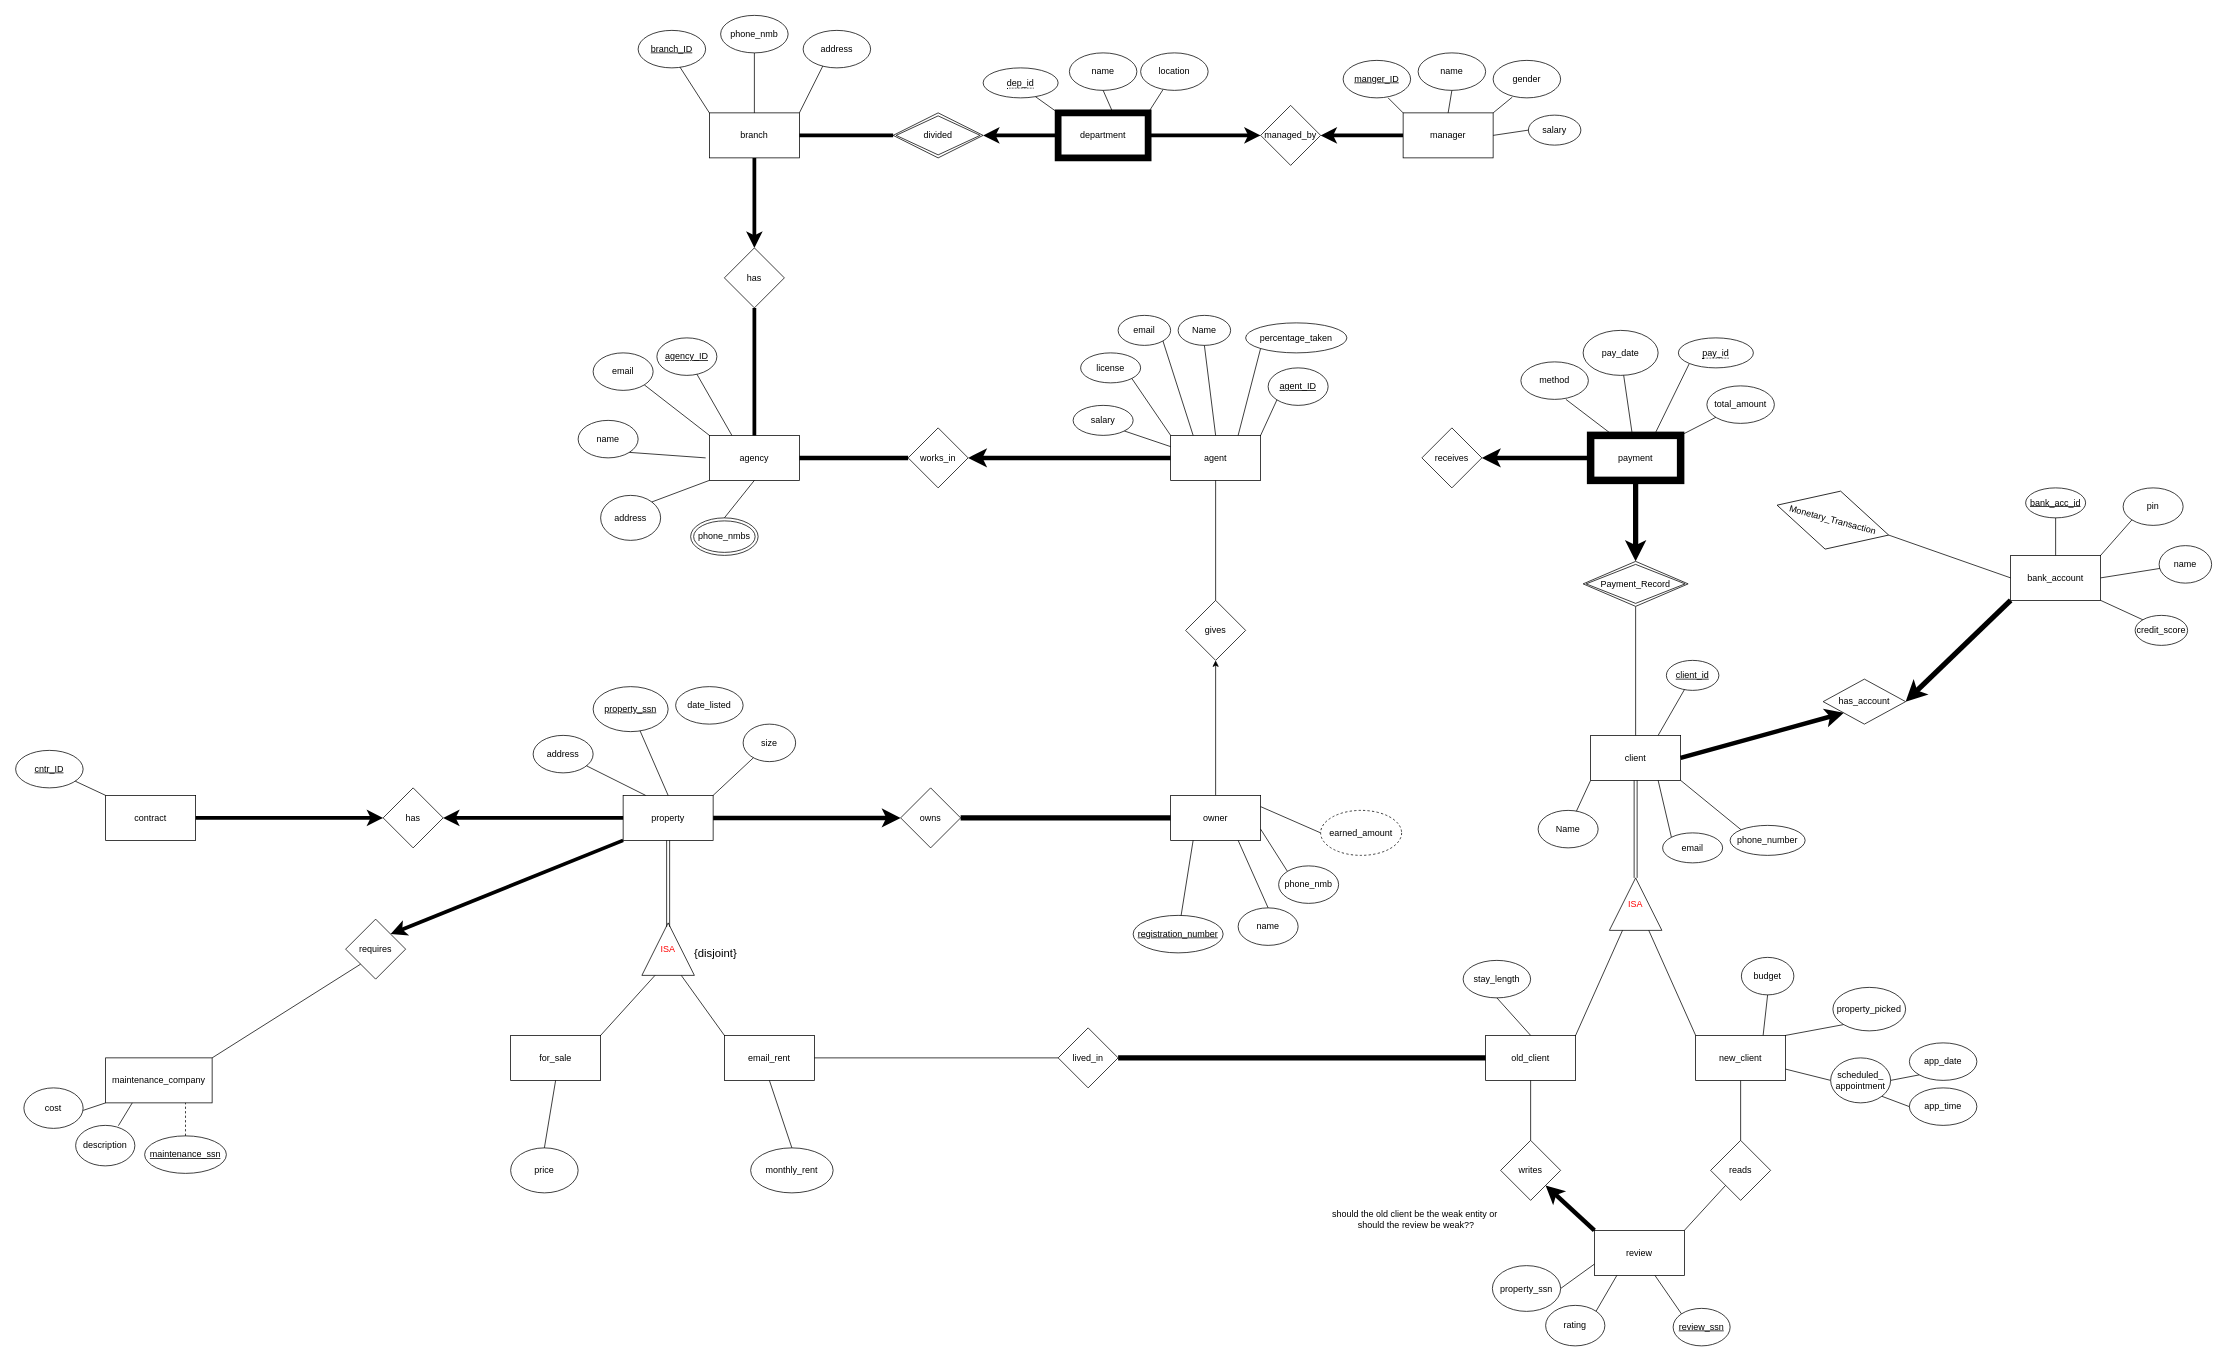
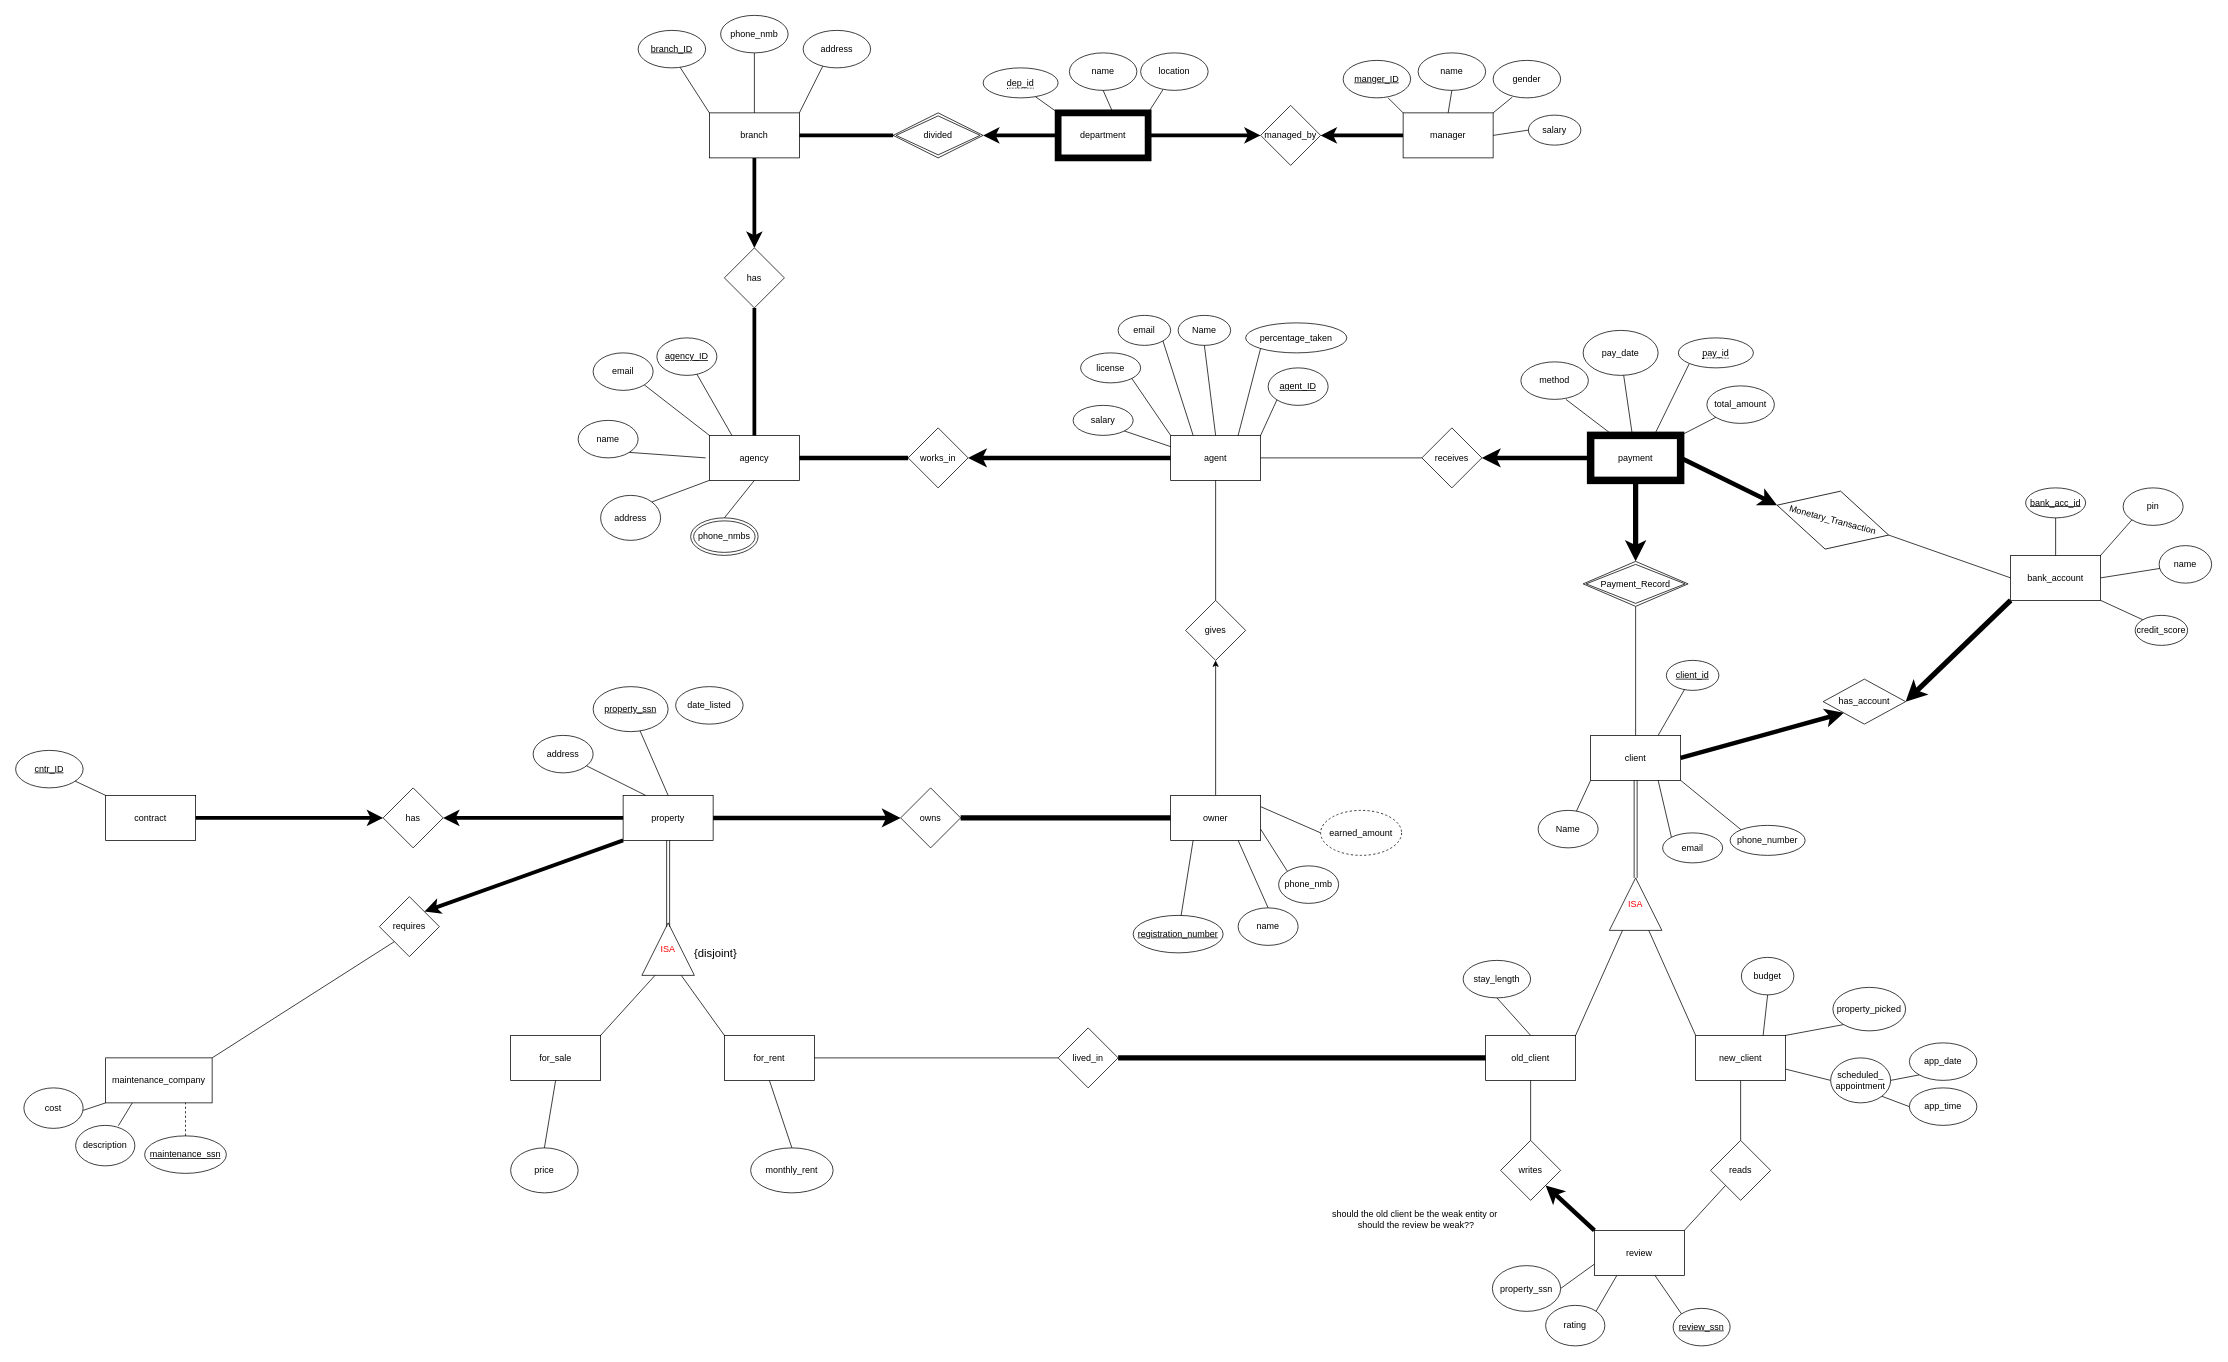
none -> (1340, 458)
none -> (1724, 479)
(769, 743) -> none
(733, 776) -> none
(375, 949) -> (409, 927)
(769, 1058) -> (769, 1058)
